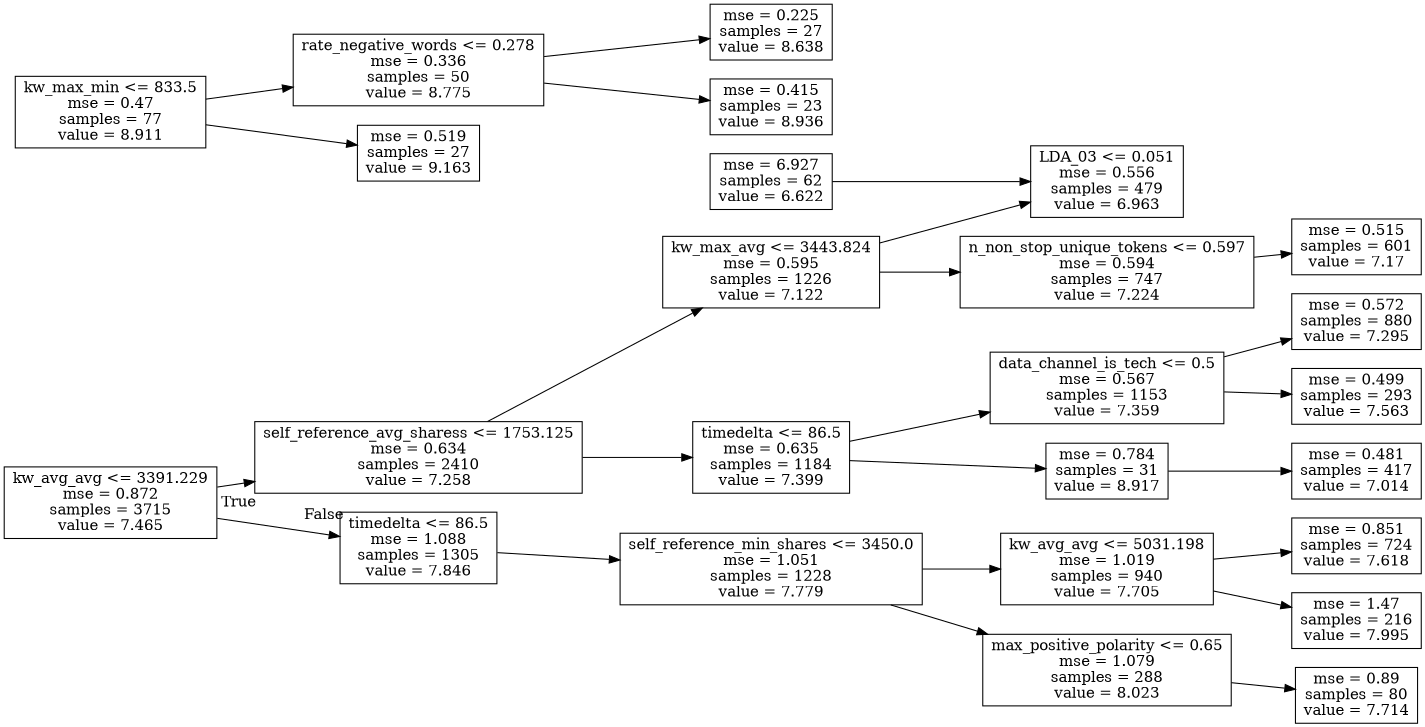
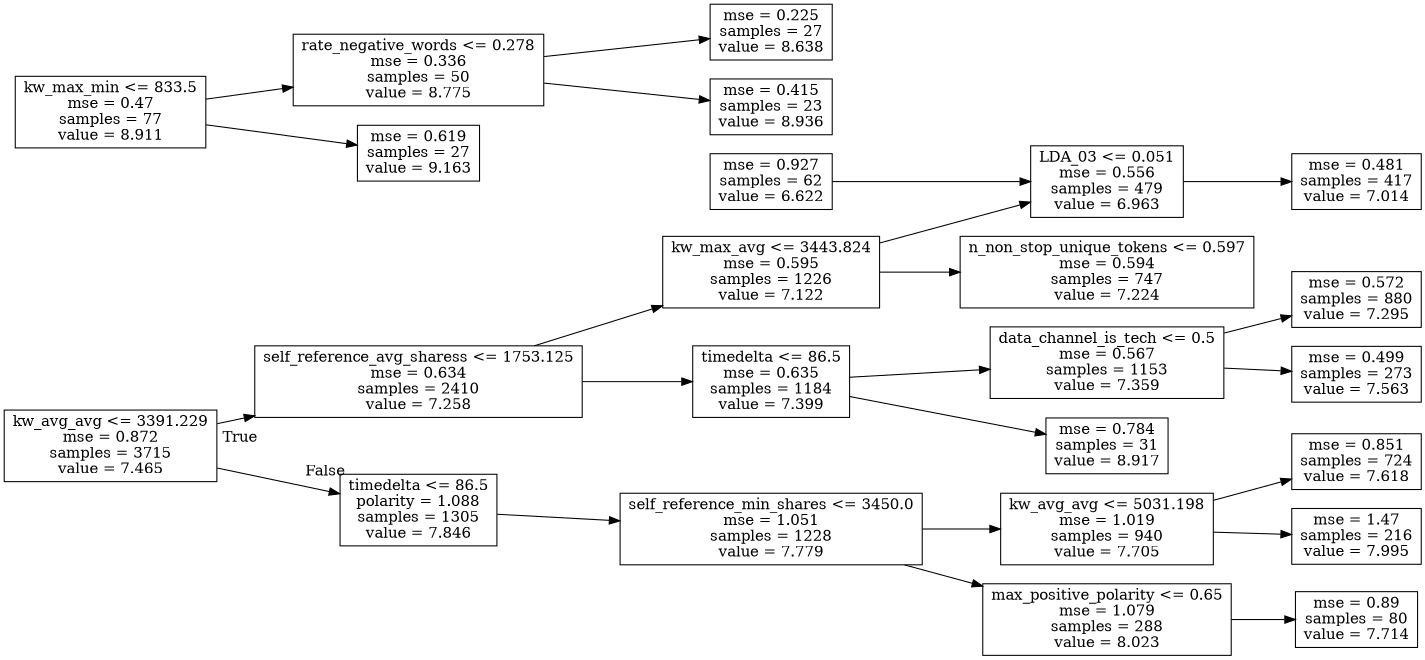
(418, 153) -> (418, 153)
(771, 182) -> (771, 182)
(1357, 247) -> none
(1357, 396) -> (1357, 374)
(1224, 471) -> (1232, 182)
(418, 548) -> (418, 510)
